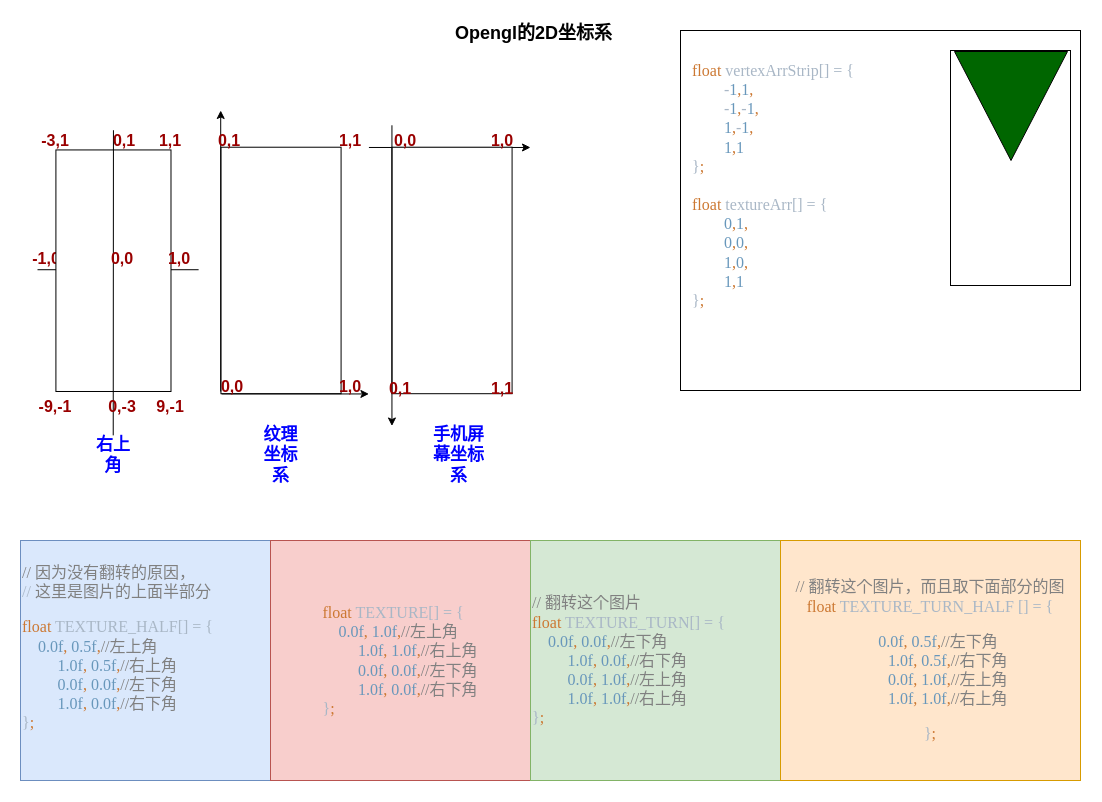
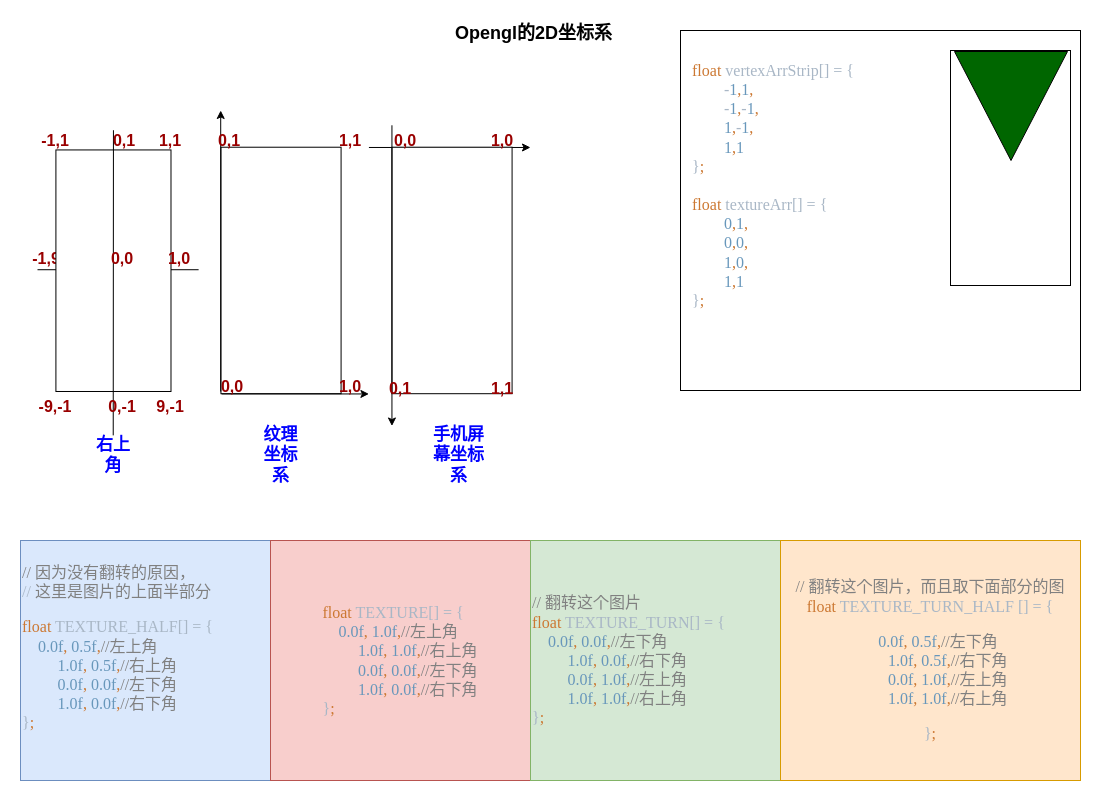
(56, 141) -> (56, 141)
(47, 259) -> (47, 259)
(123, 407) -> (123, 407)
